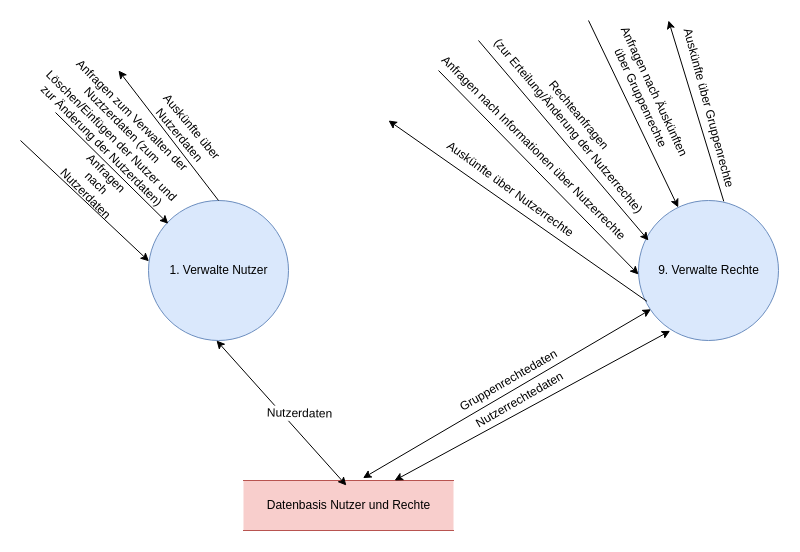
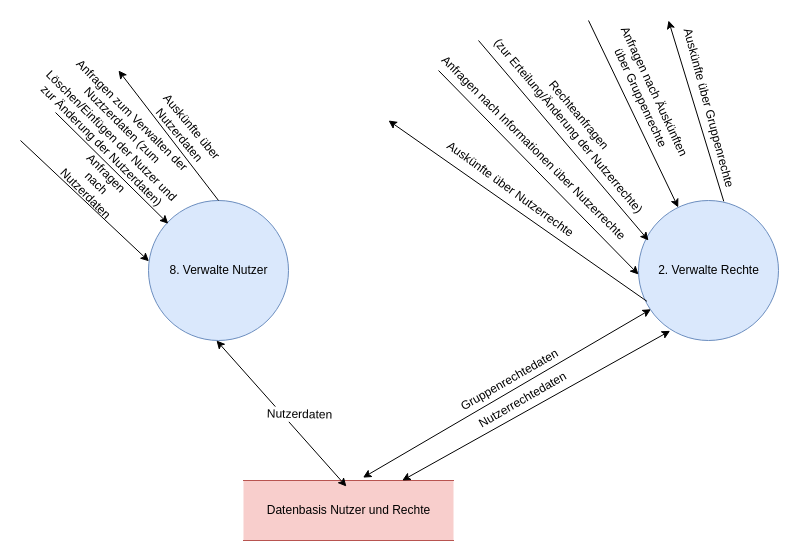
(219, 271) -> (219, 271)
(709, 271) -> (709, 271)
(349, 506) -> (349, 511)
